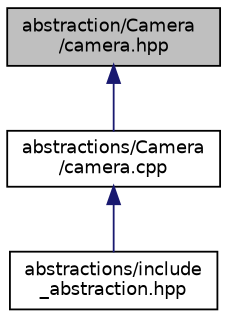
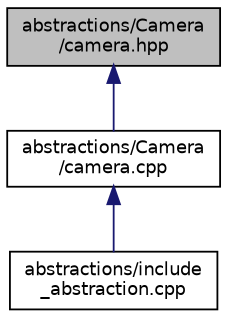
(114, 37) -> (114, 37)
(114, 281) -> (114, 281)
